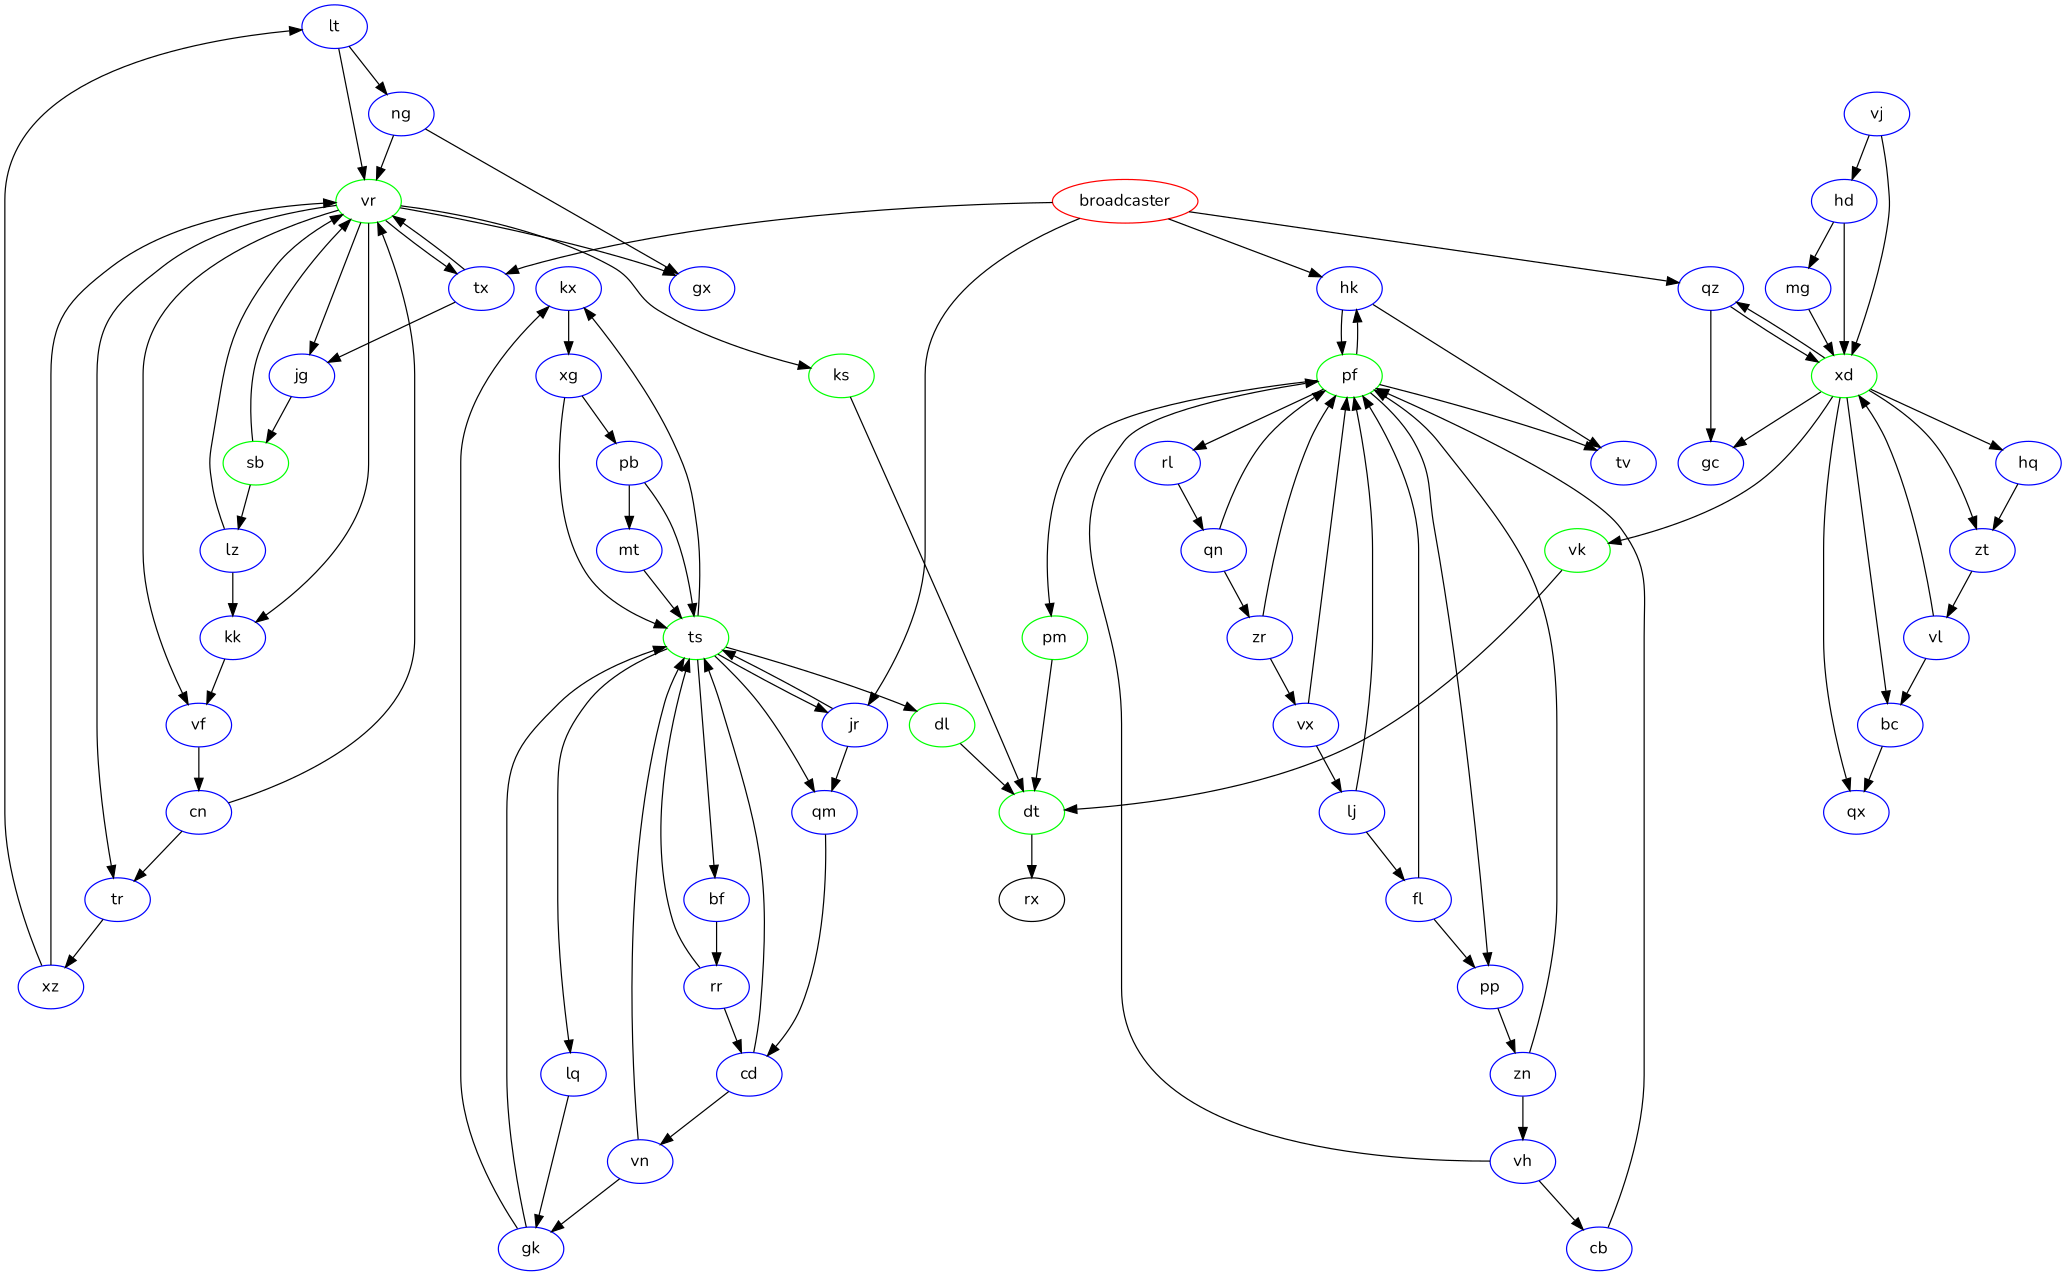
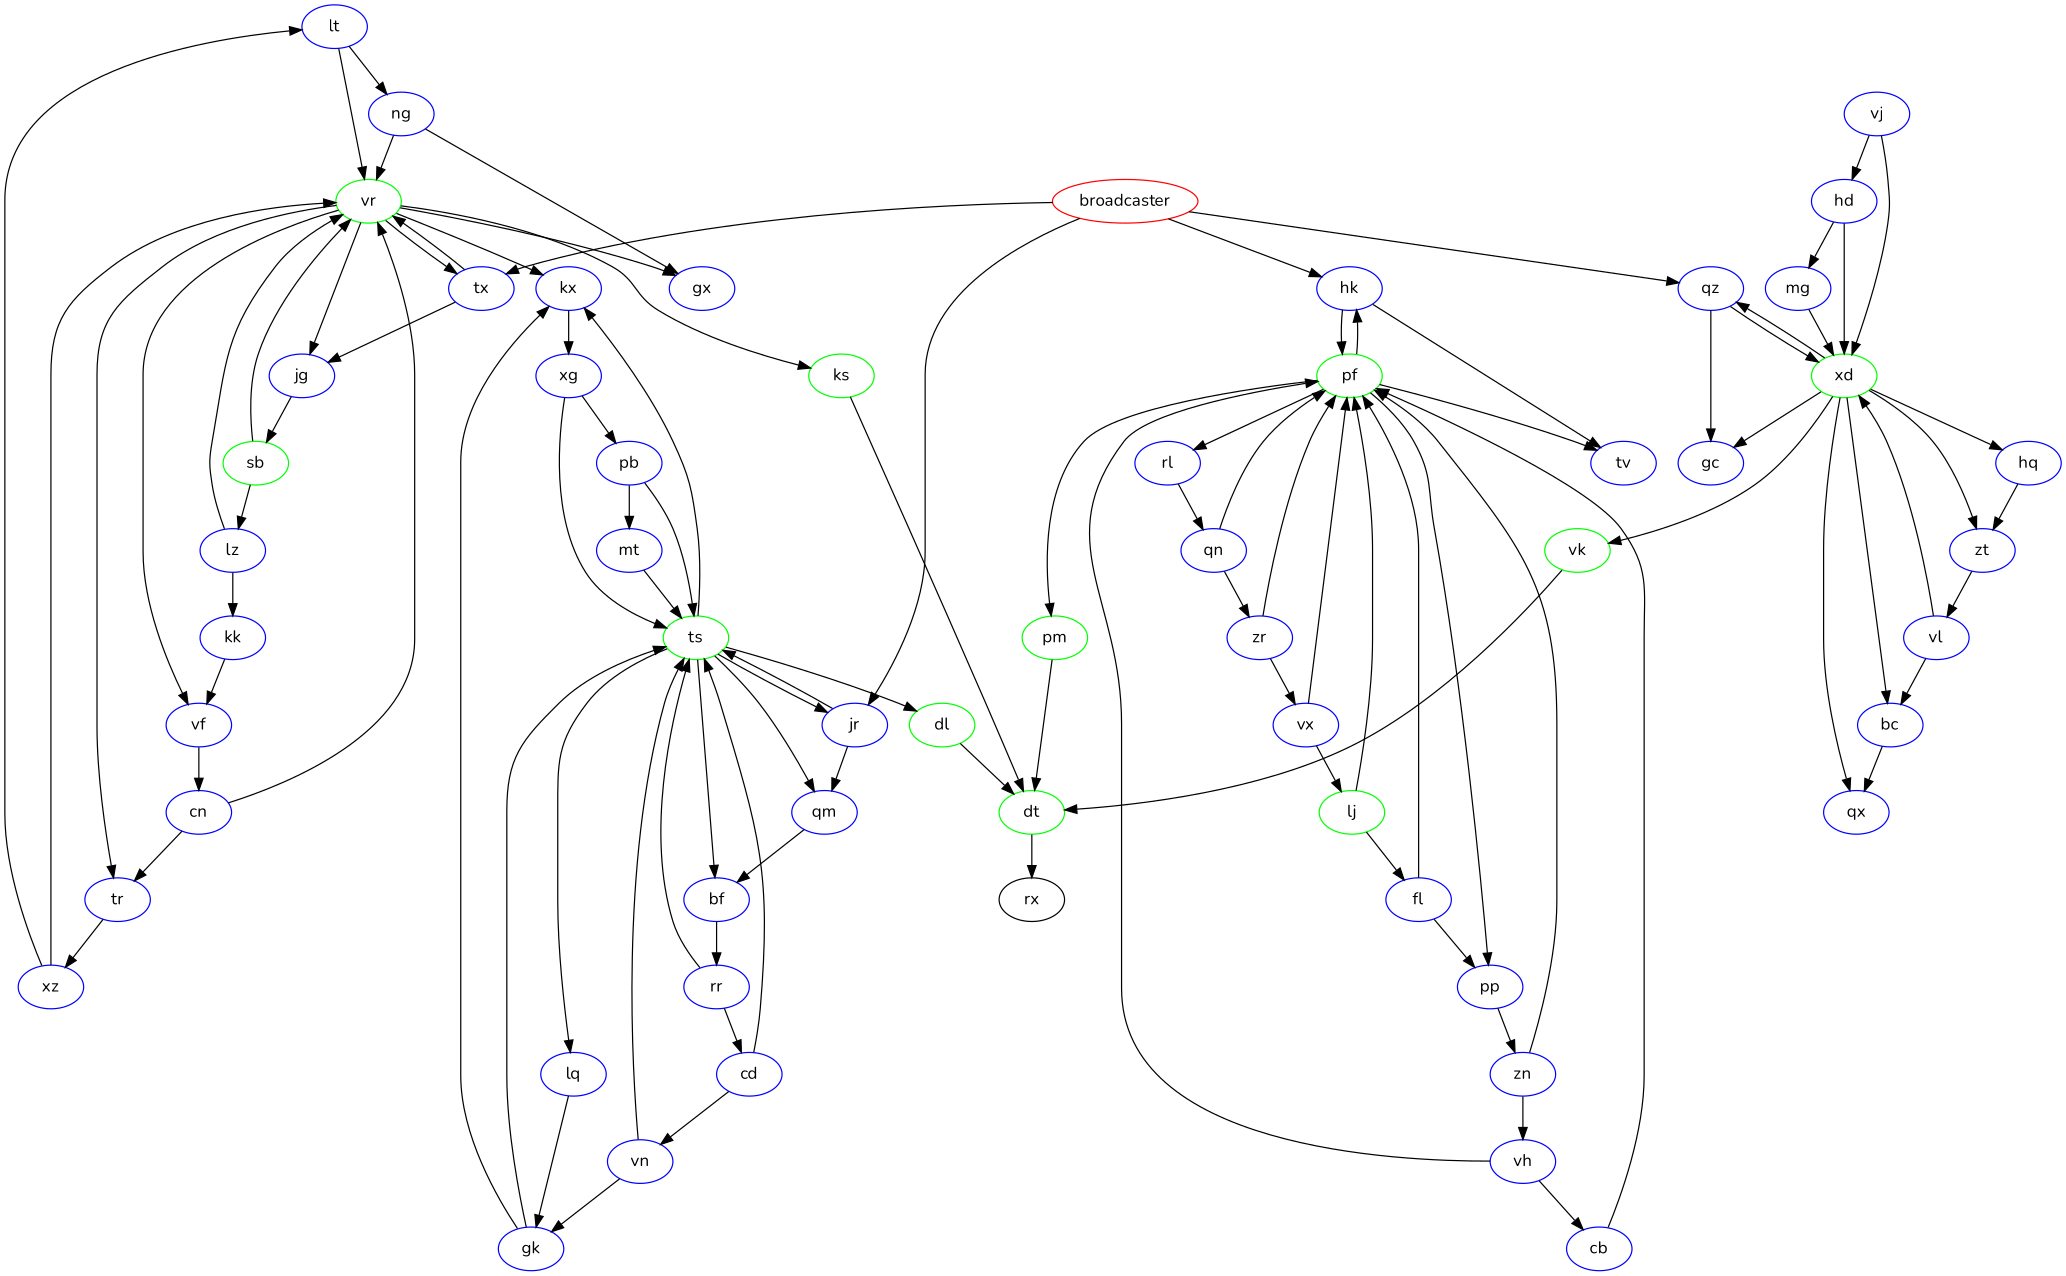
(369, 438) -> (464, 241)
(1352, 812) -> (1352, 812)
(818, 945) -> (776, 852)
